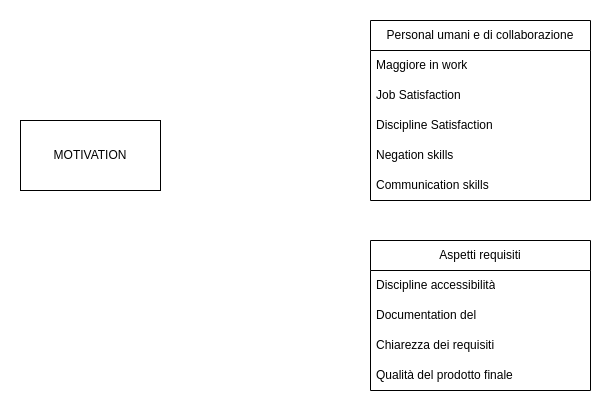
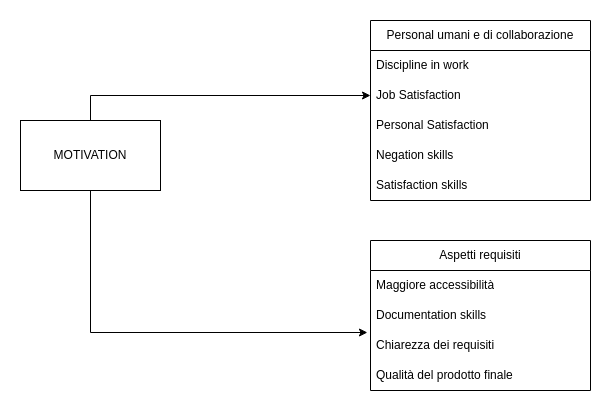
(424, 66) -> (426, 66)
none -> (215, 96)
(443, 126) -> (441, 126)
(434, 186) -> (431, 186)
(443, 286) -> (441, 286)
(429, 316) -> (436, 316)
none -> (155, 333)
